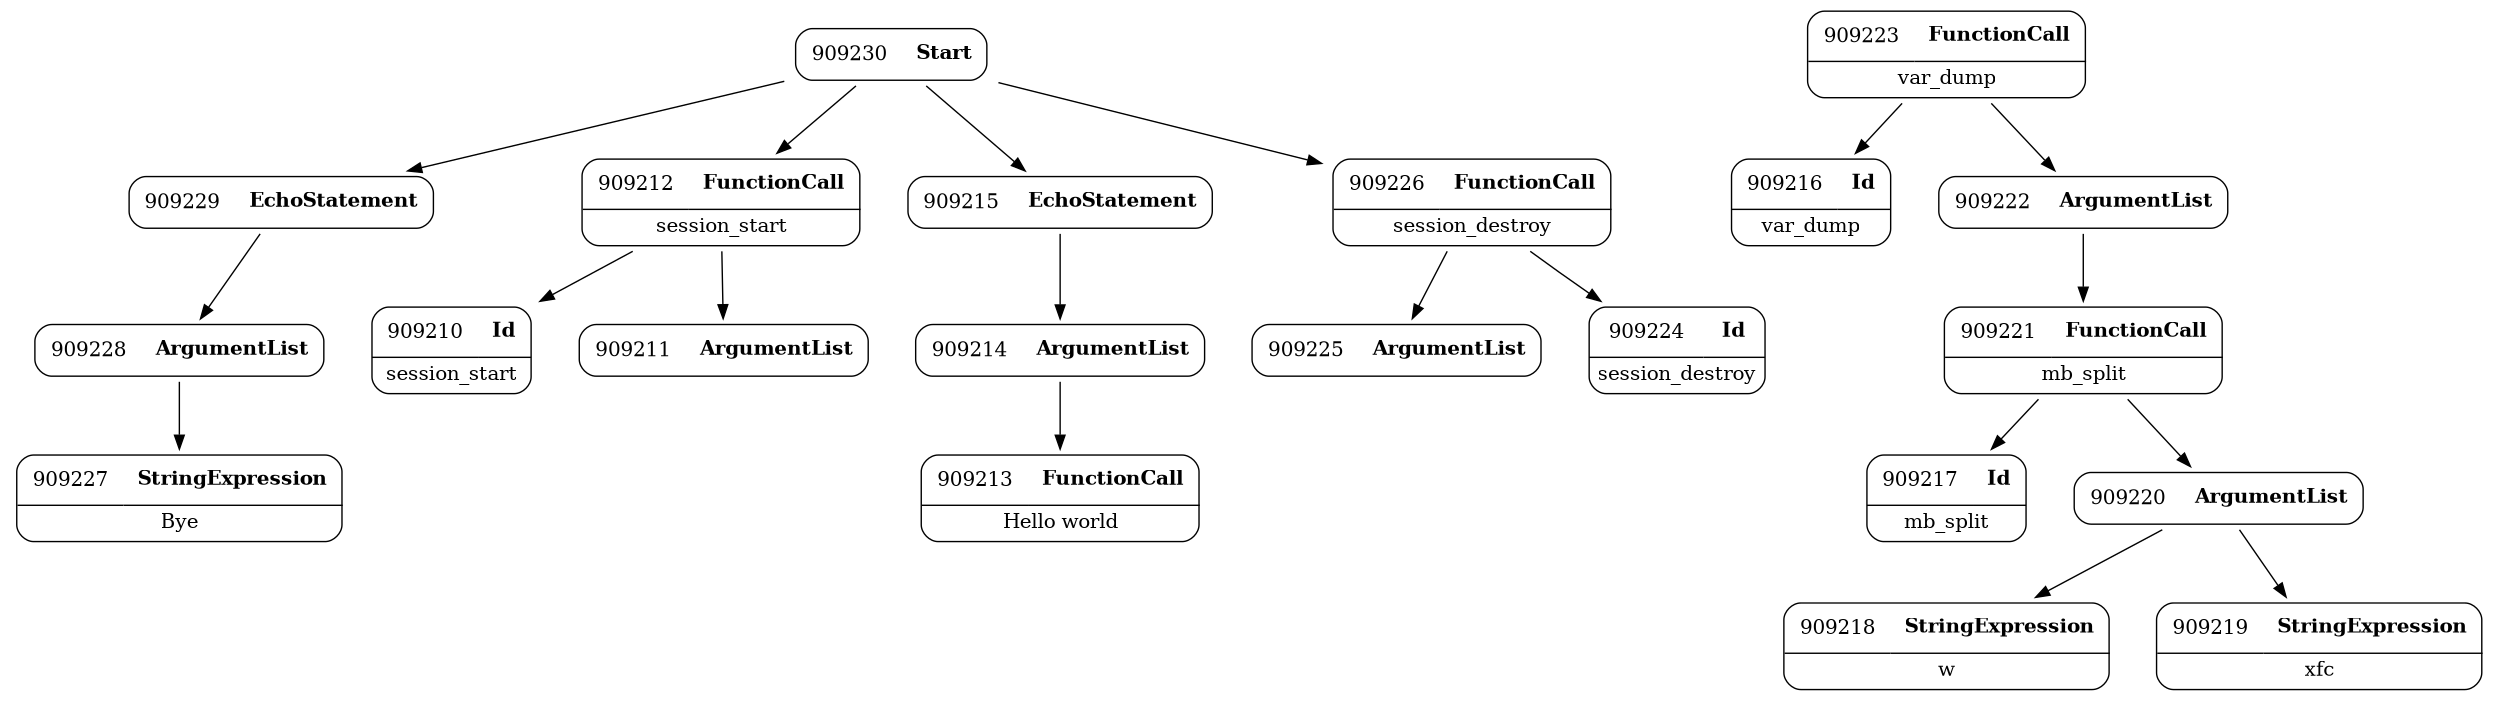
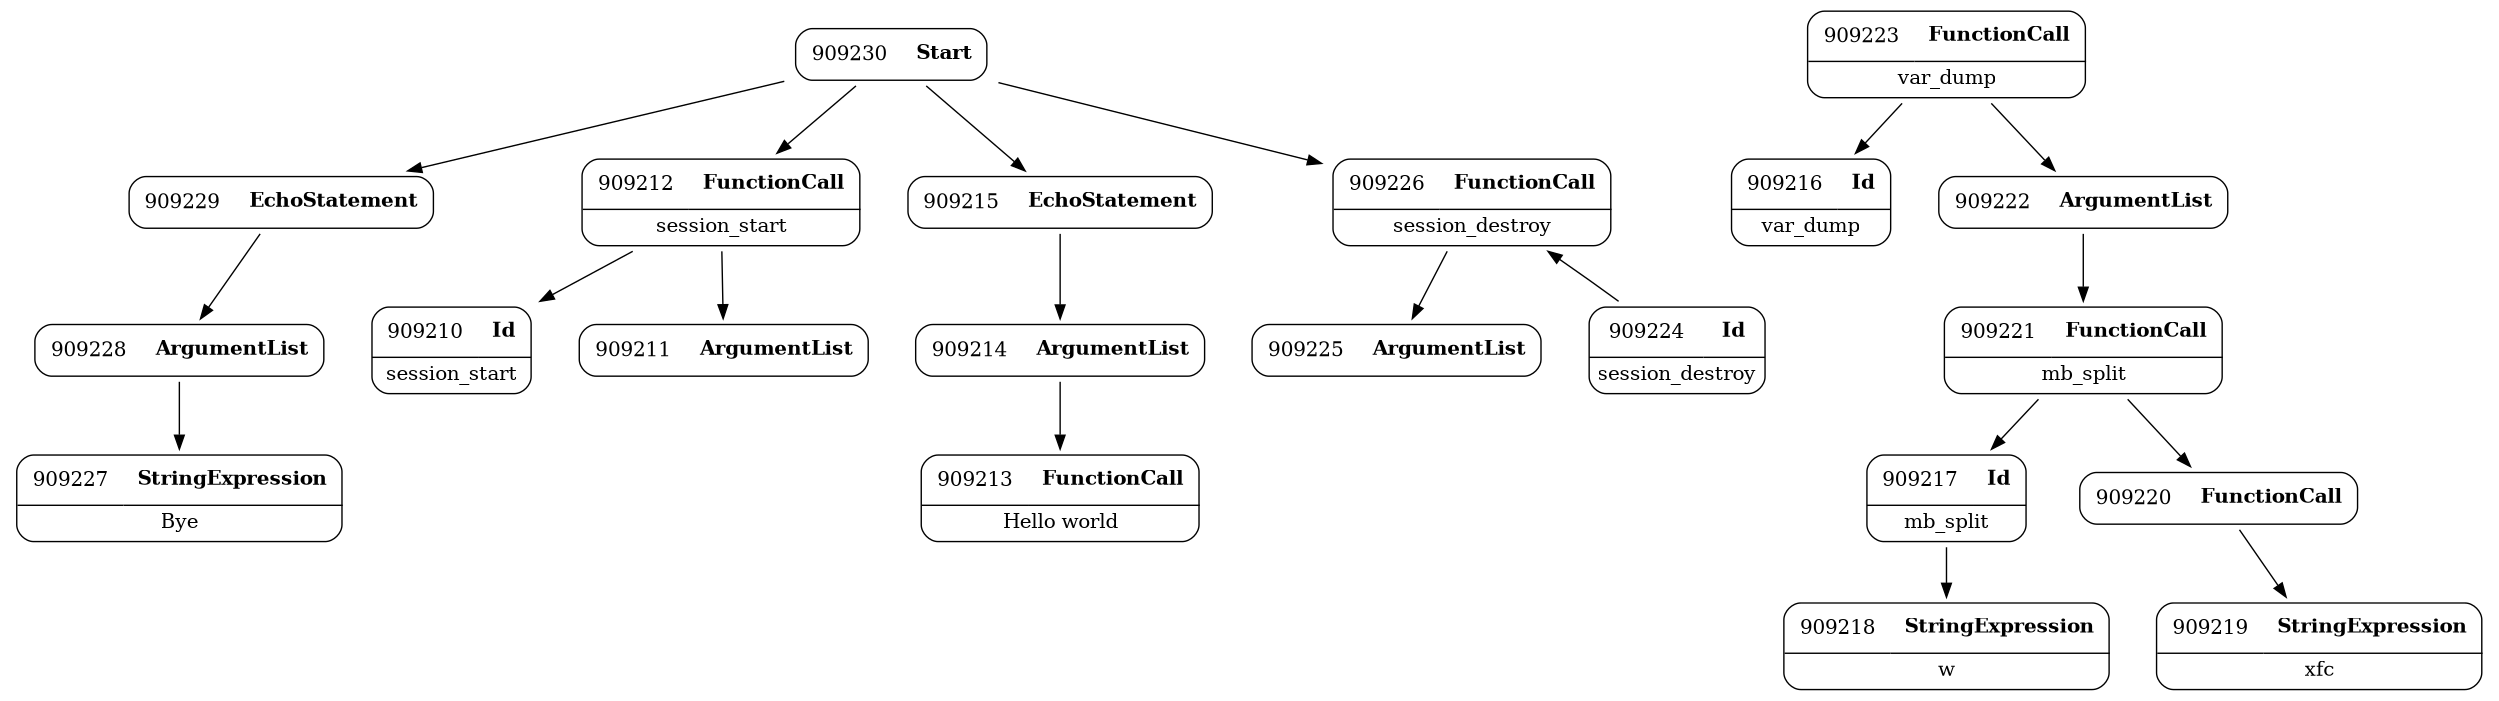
(1560, 272) -> (1589, 280)
(2272, 497) -> (2272, 497)
(2105, 560) -> (1946, 565)
